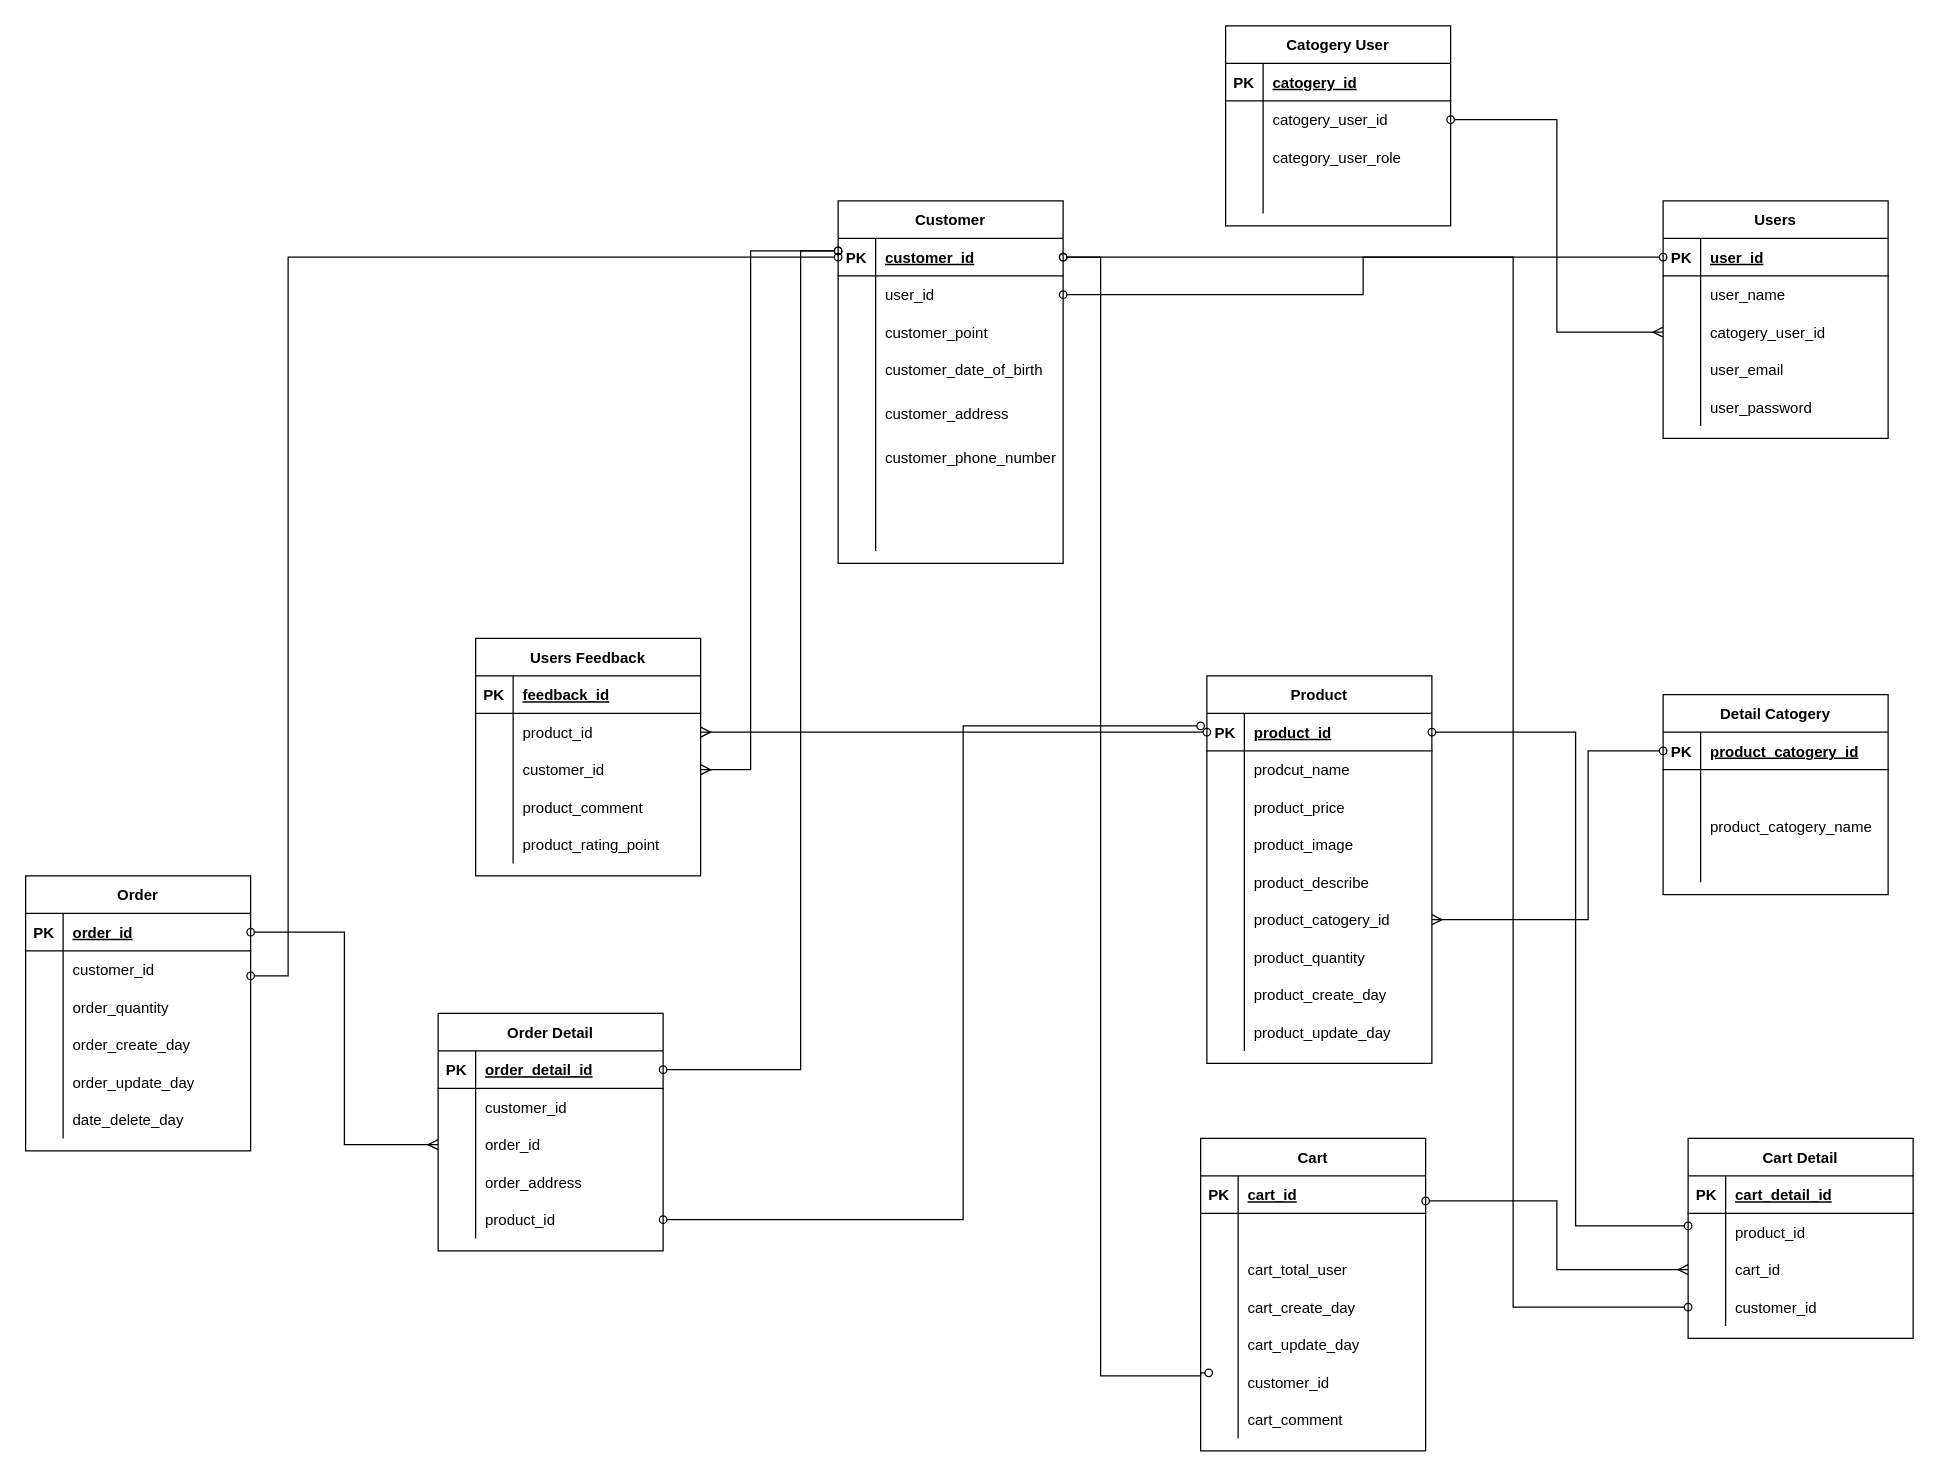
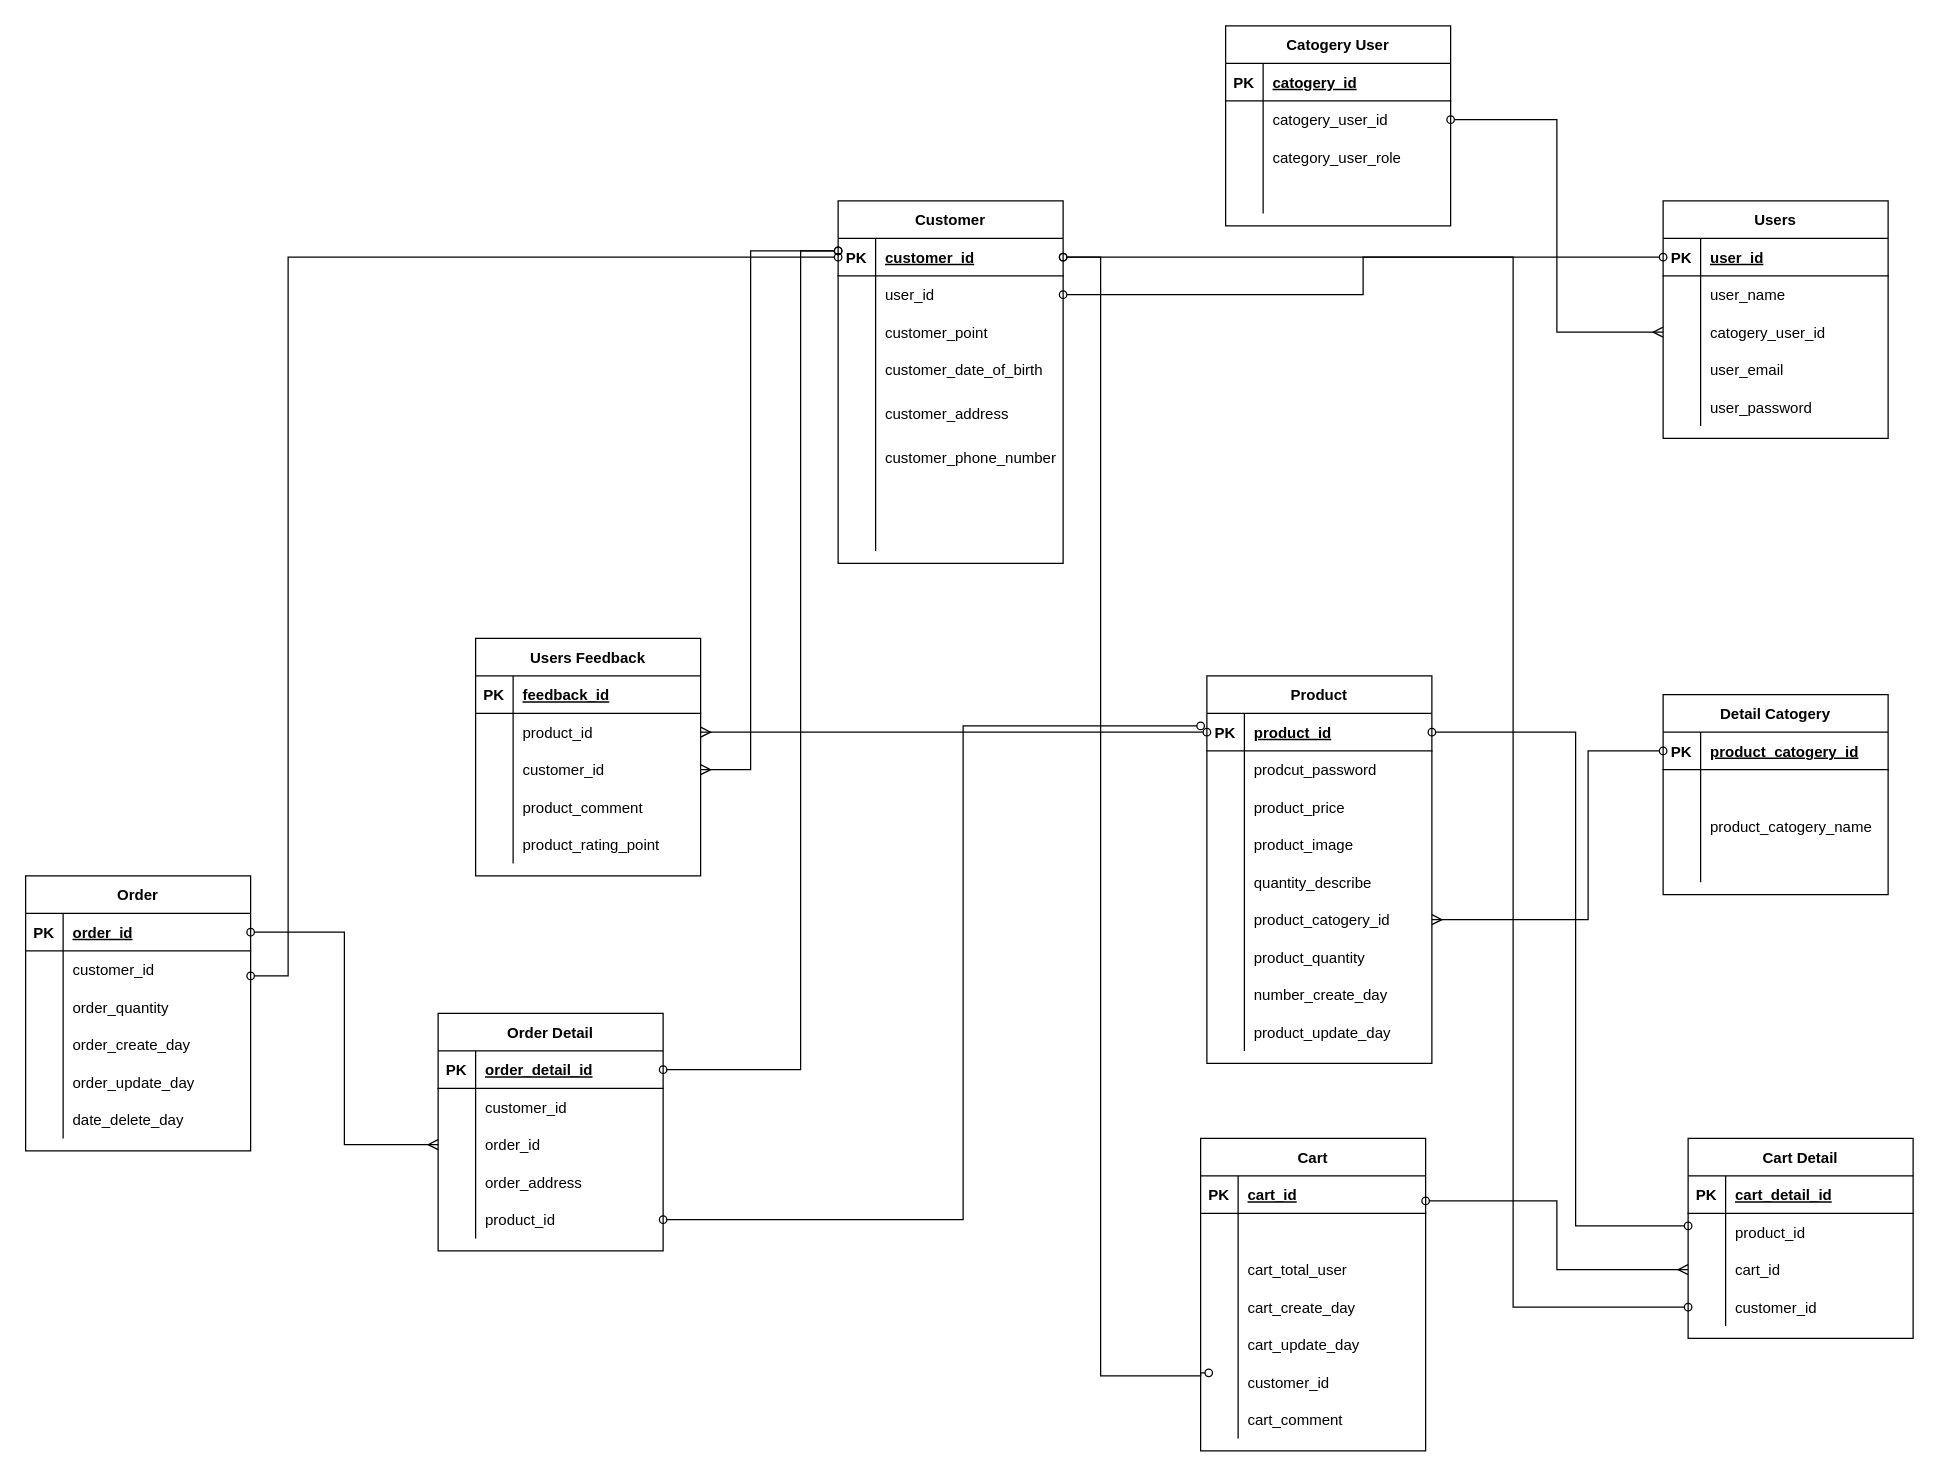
(1304, 770) -> (1321, 770)
(1319, 883) -> (1321, 883)
(1329, 995) -> (1325, 995)
